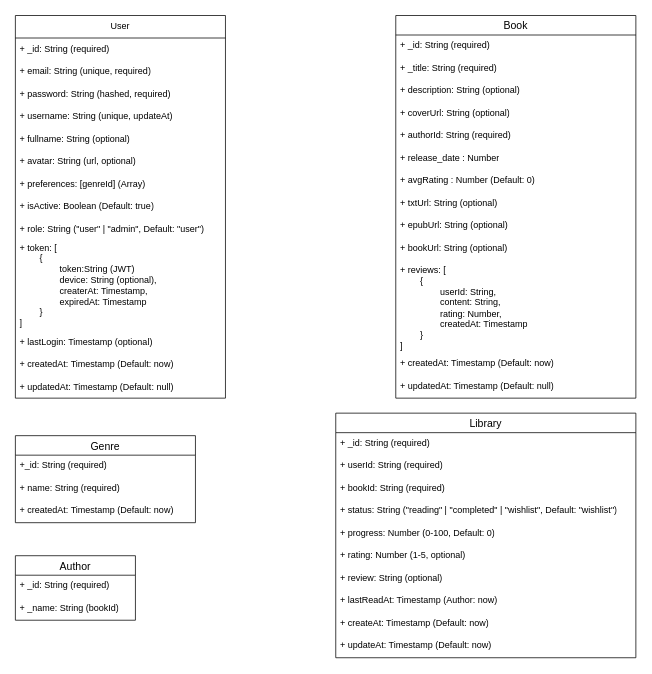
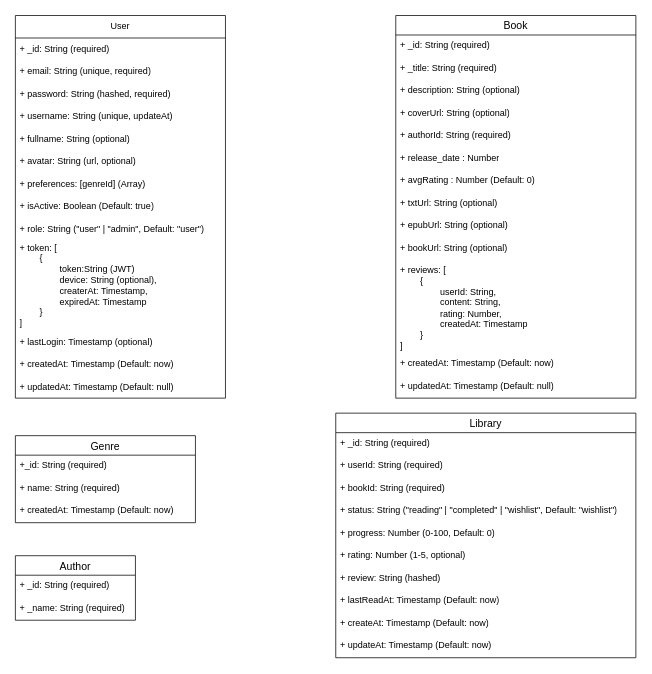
(399, 578) -> (396, 578)
(424, 601) -> (425, 601)
(75, 608) -> (76, 613)
